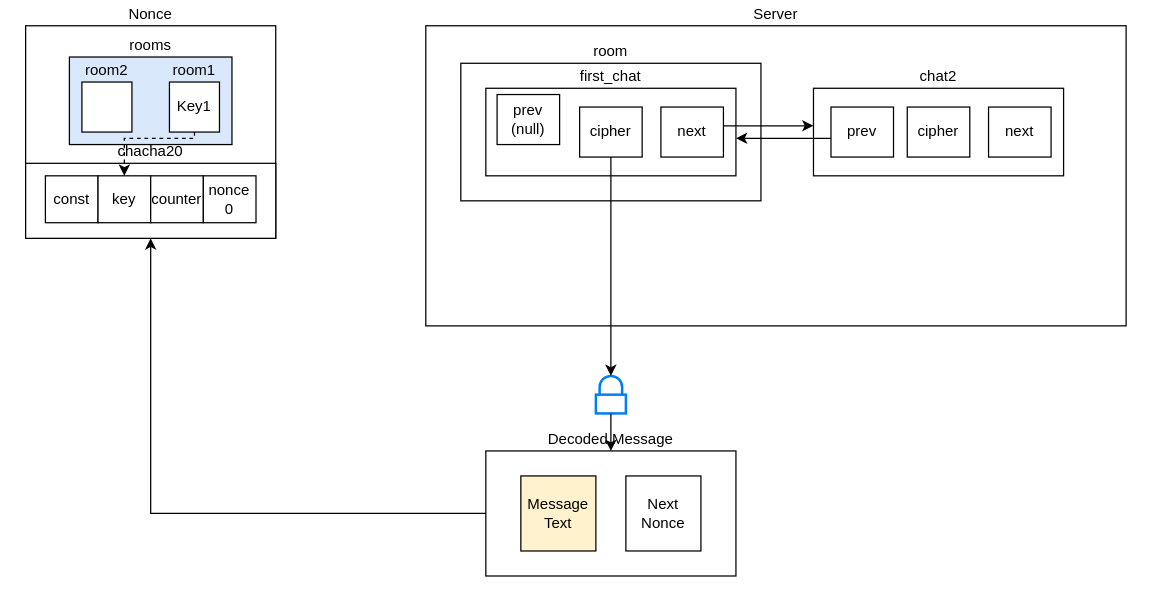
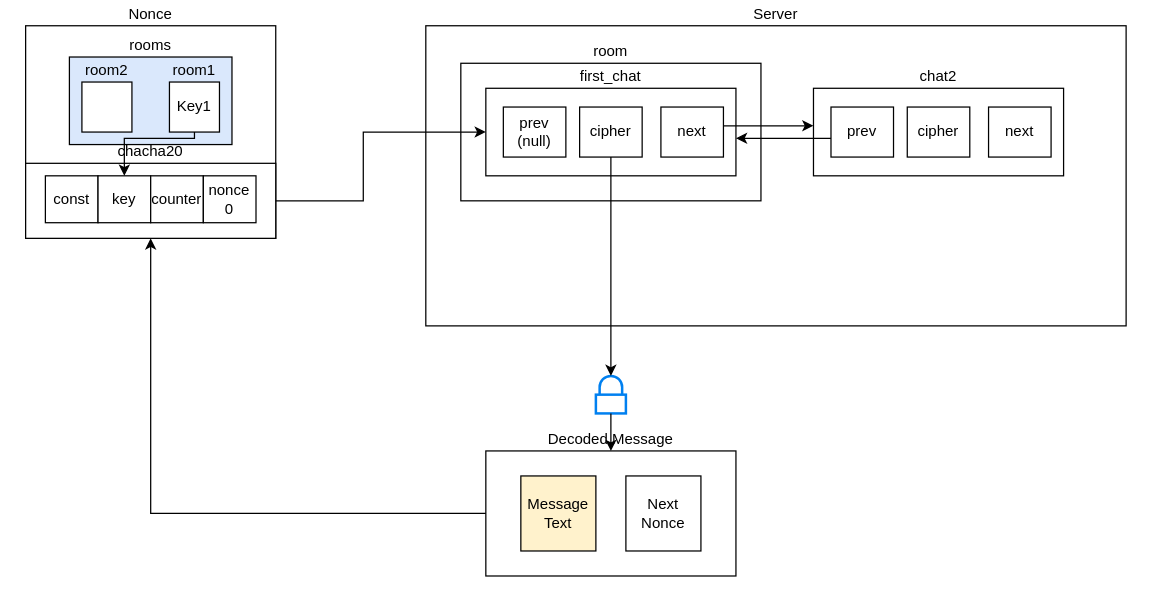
(528, 119) -> (534, 132)
(147, 138) -> (147, 138)
none -> (363, 153)
